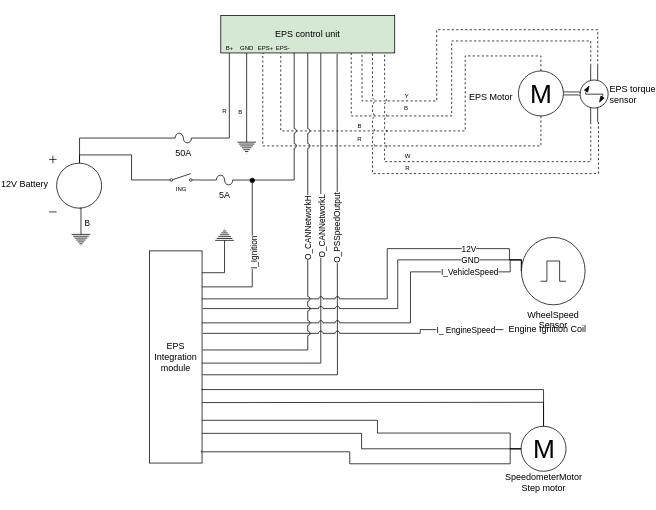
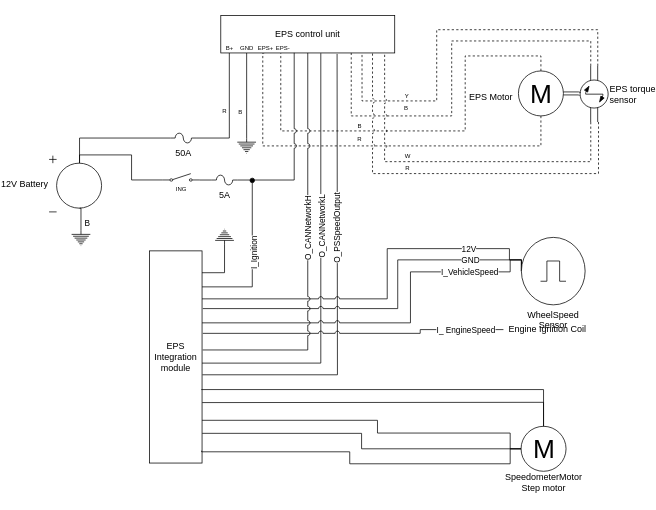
(308, 34) -> (308, 34)
